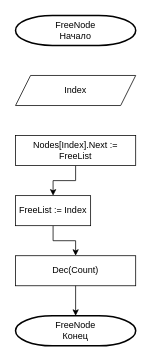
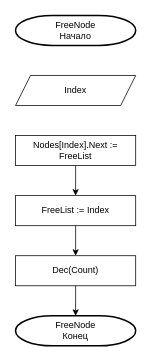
(53, 210) -> (75, 210)
